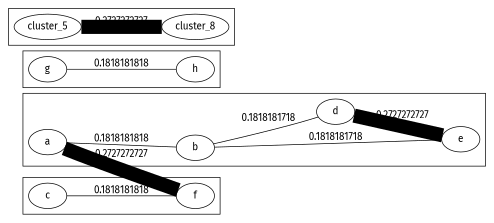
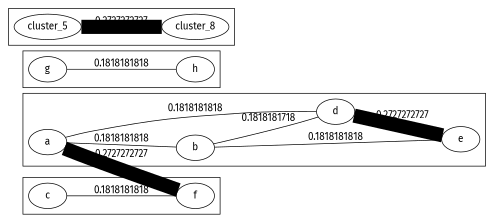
none -> (190, 117)
(336, 138) -> (336, 138)
